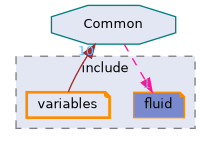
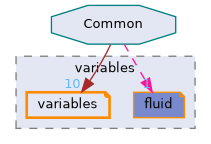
(106, 69) -> (106, 69)
(77, 74) -> (100, 65)
